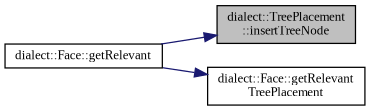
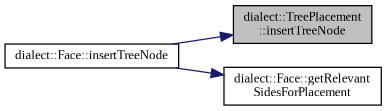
(84, 56) -> (92, 56)
(286, 86) -> (303, 86)
